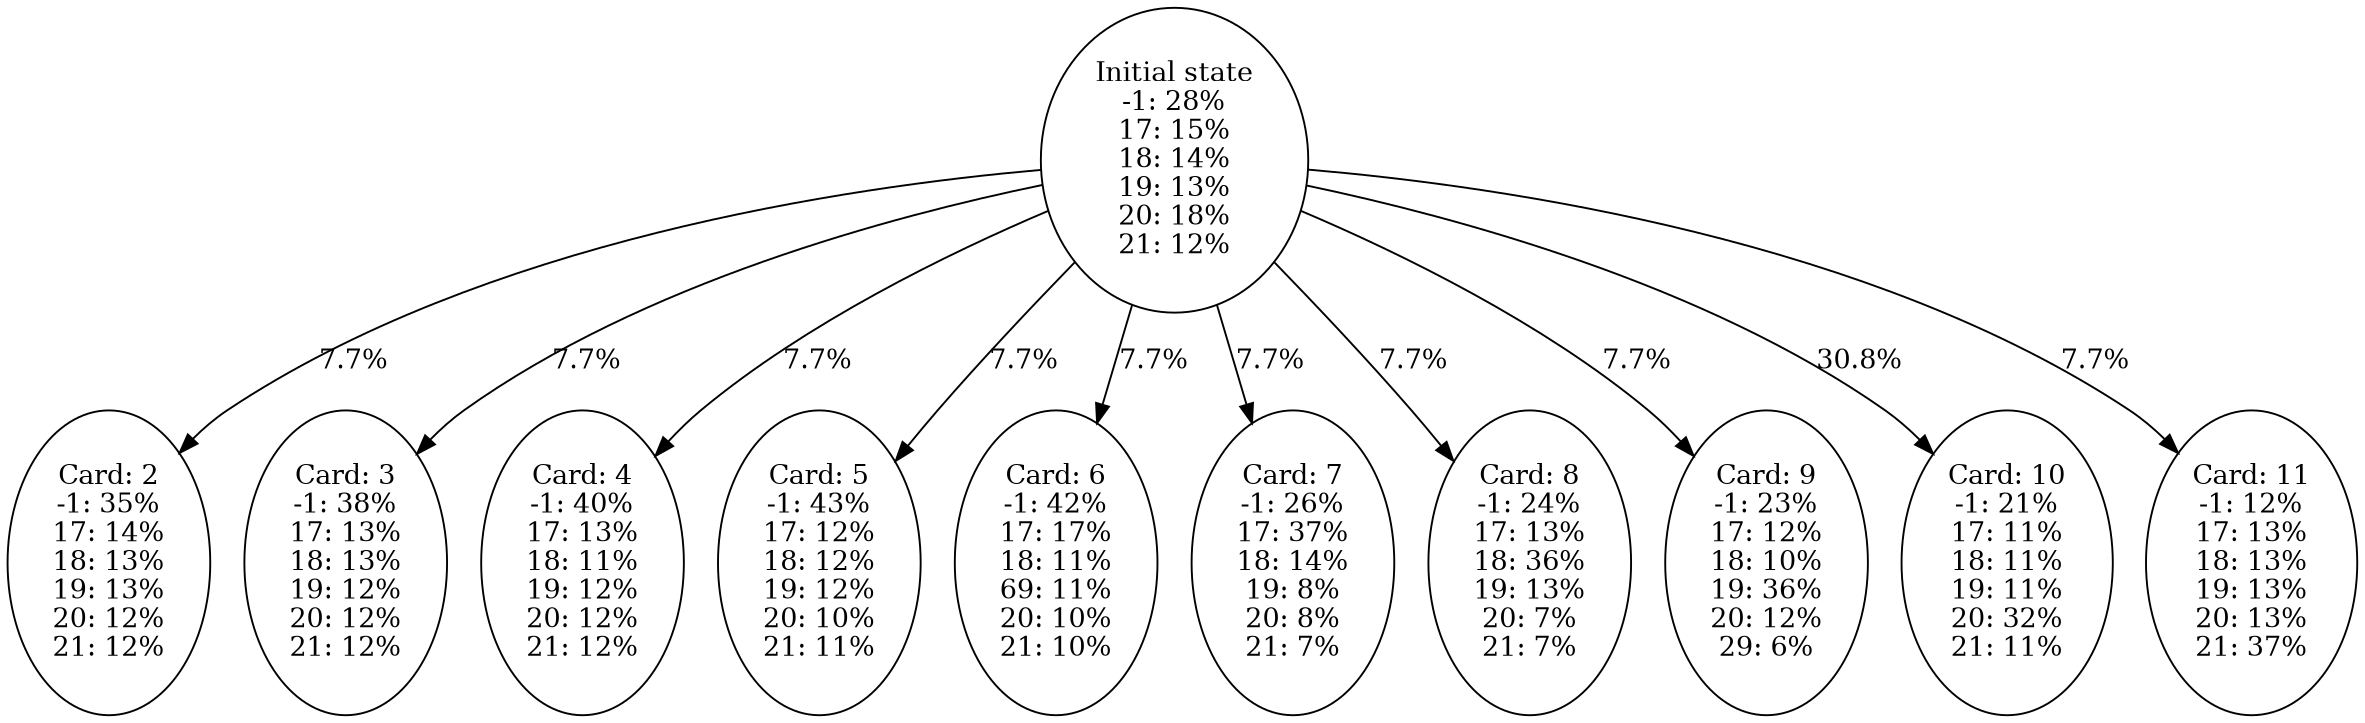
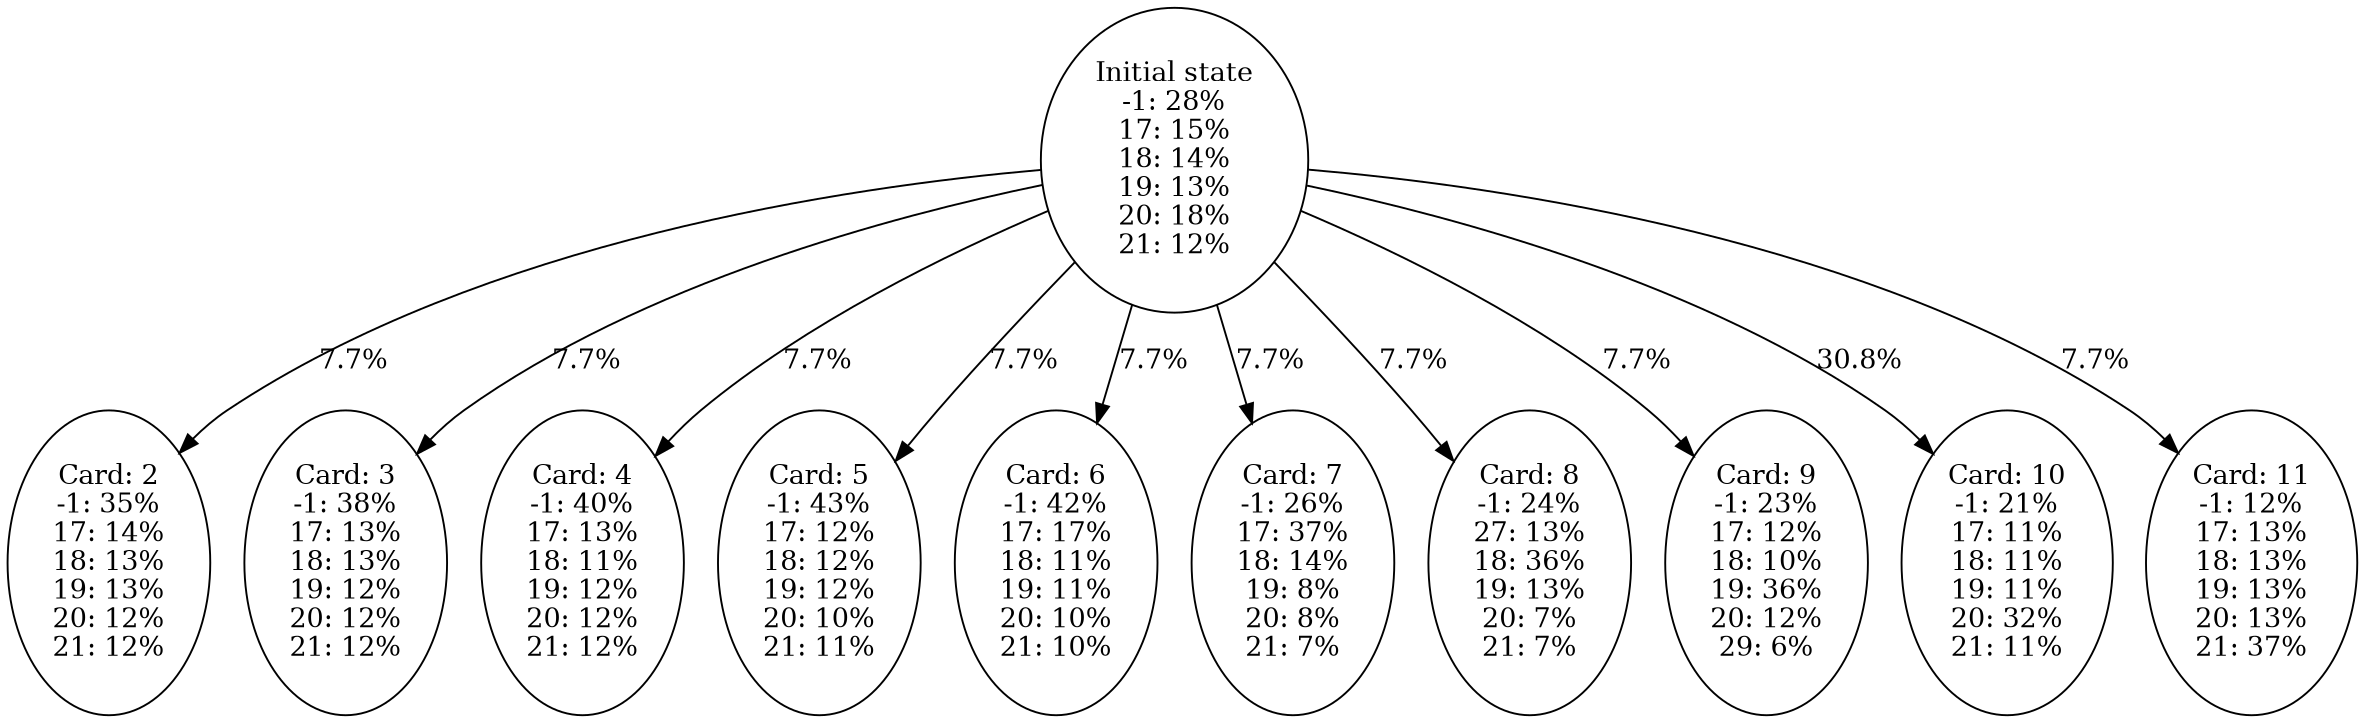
(1056, 563) -> (1056, 563)
(1530, 563) -> (1530, 563)
